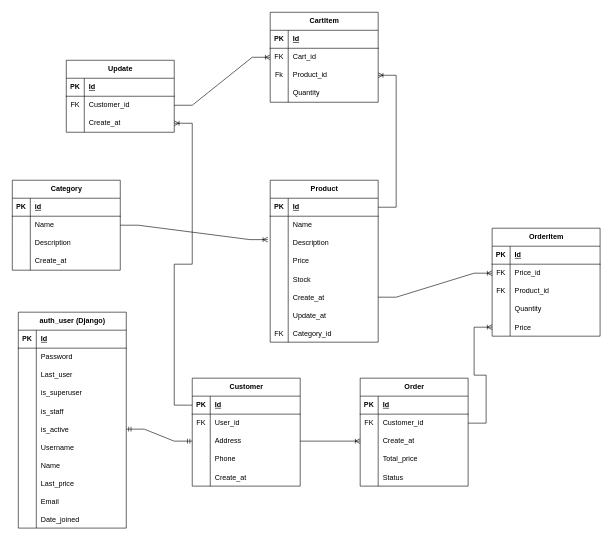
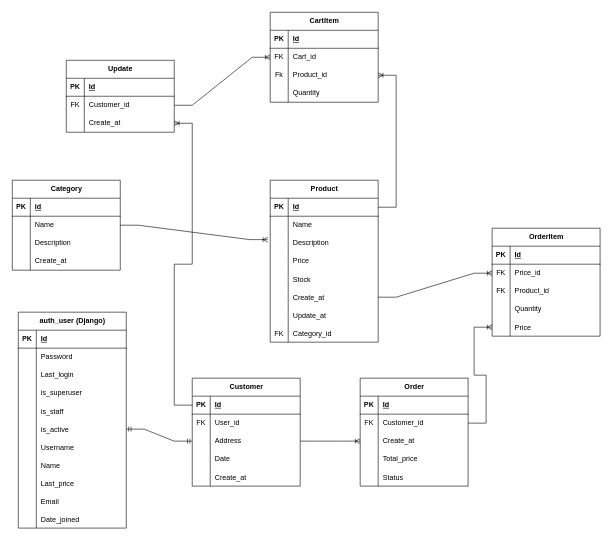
(59, 375) -> (59, 375)
(225, 459) -> (223, 459)
